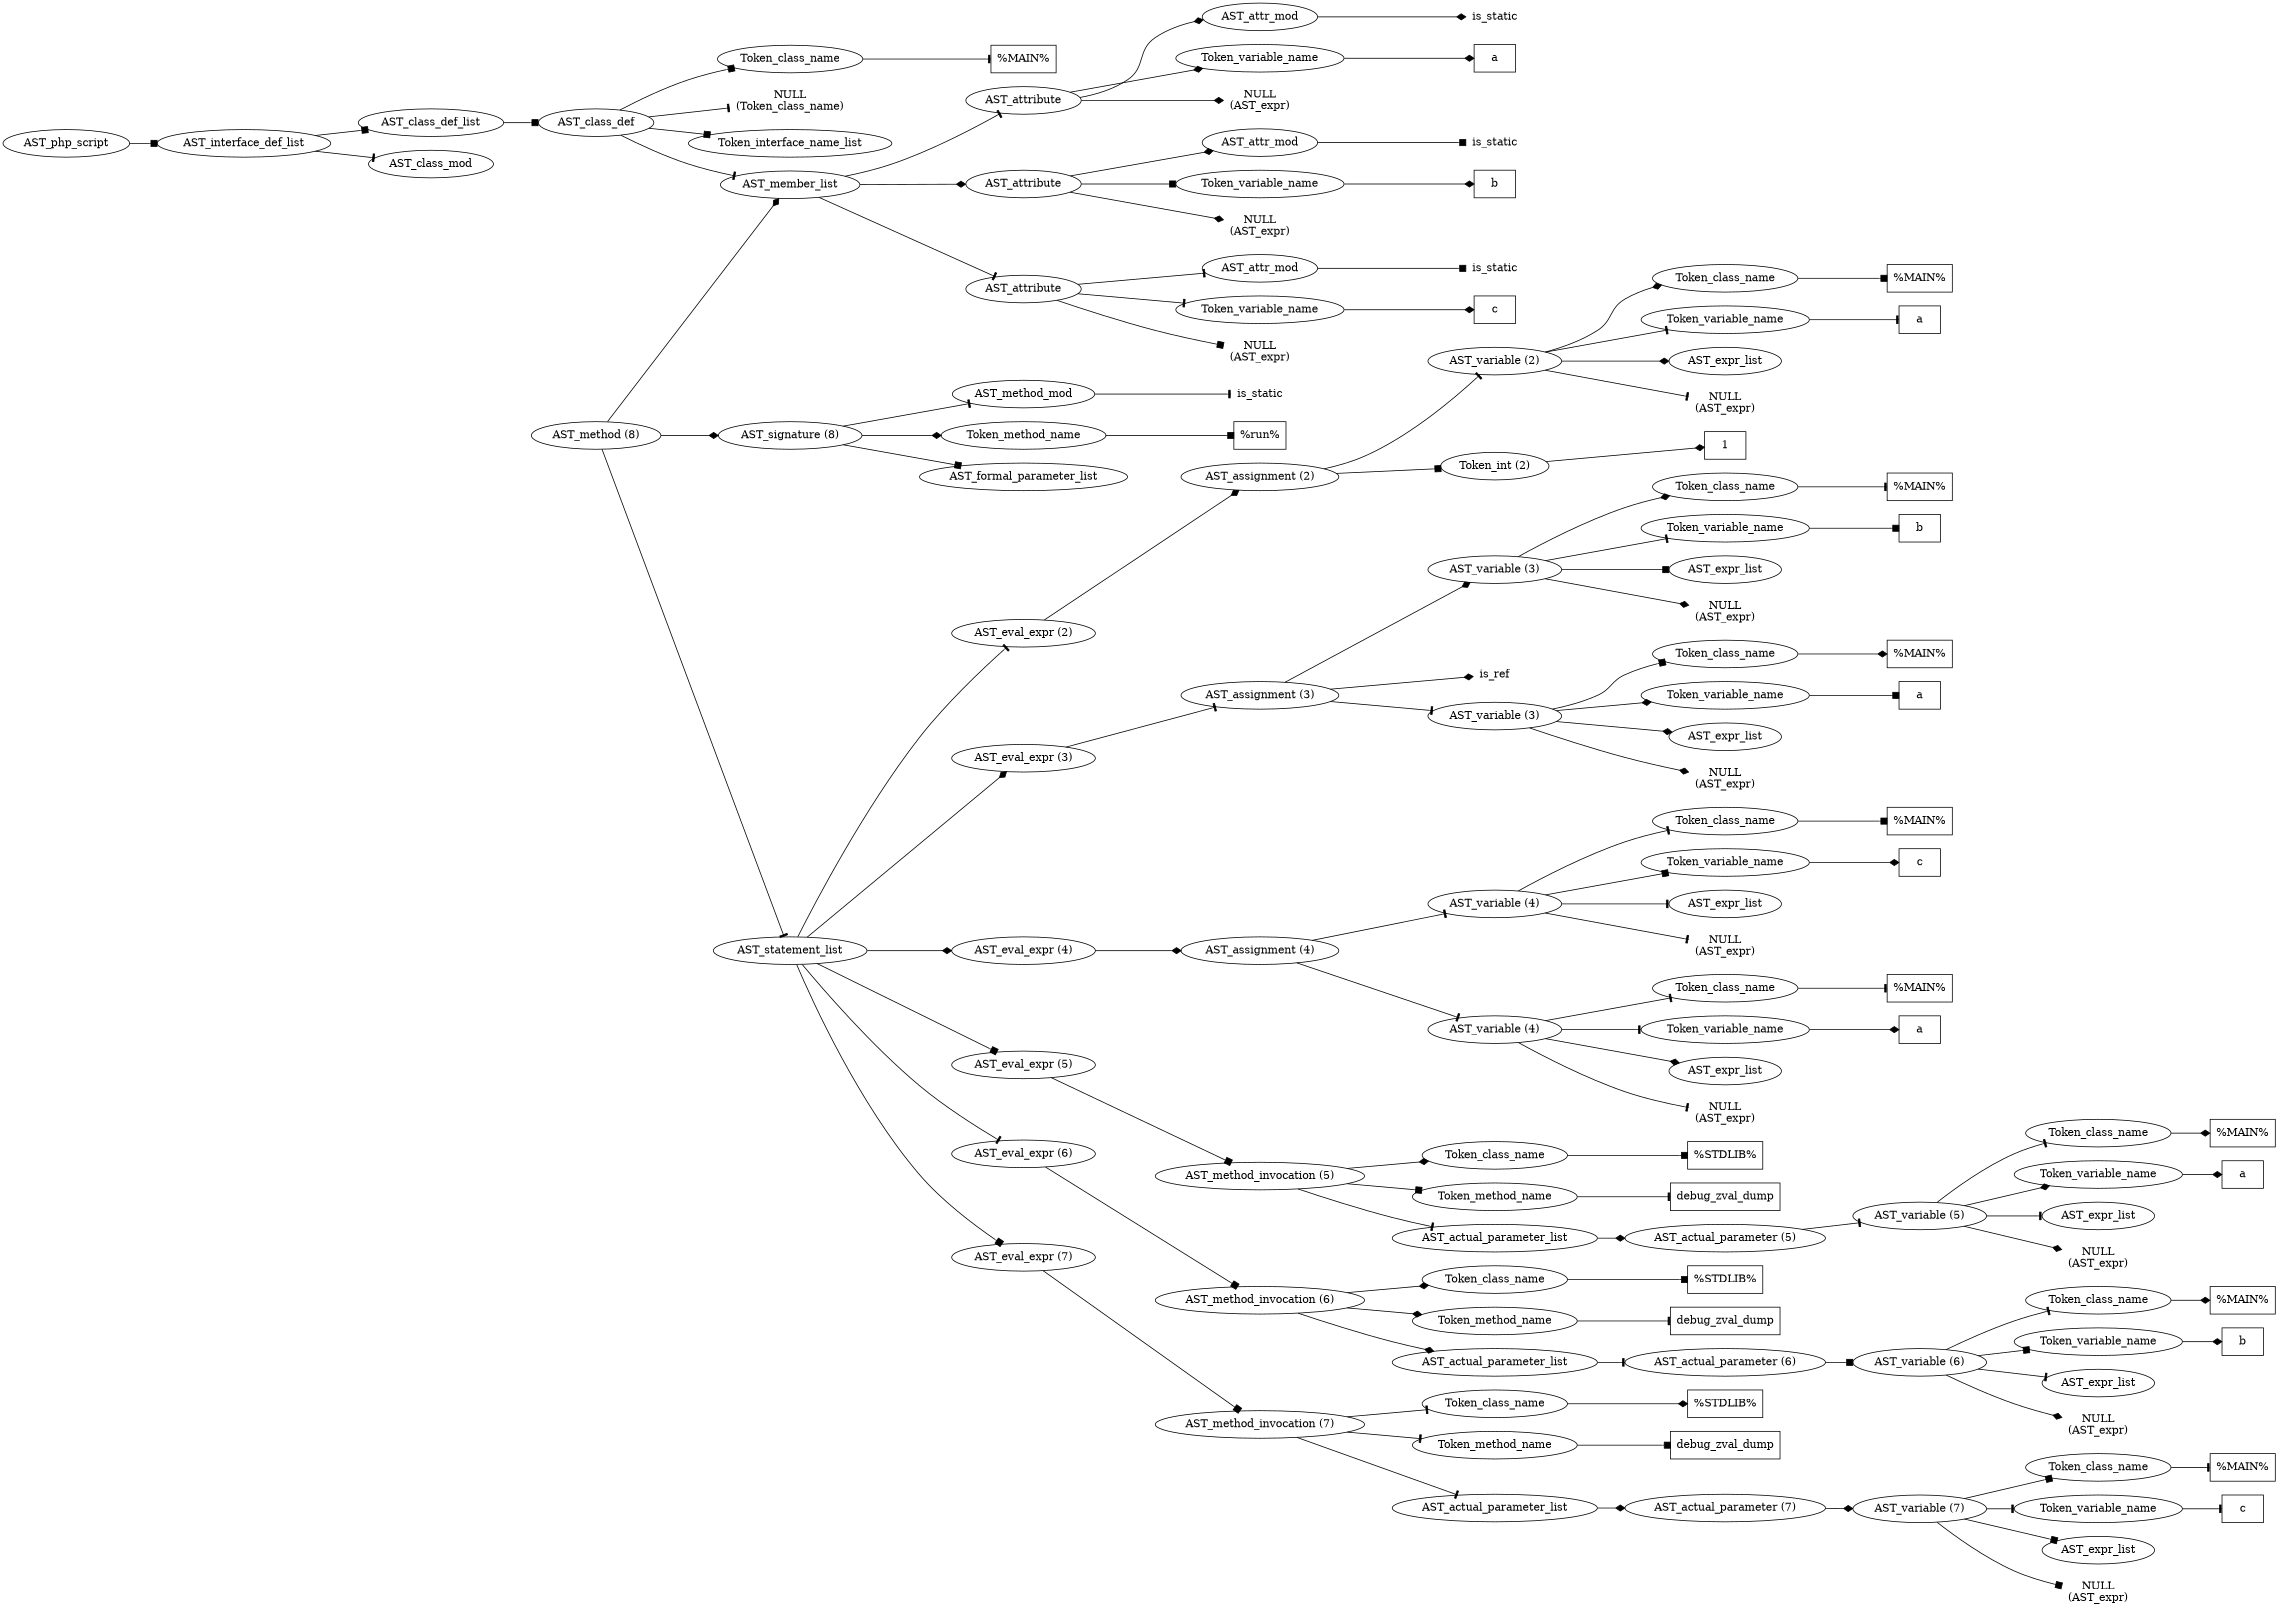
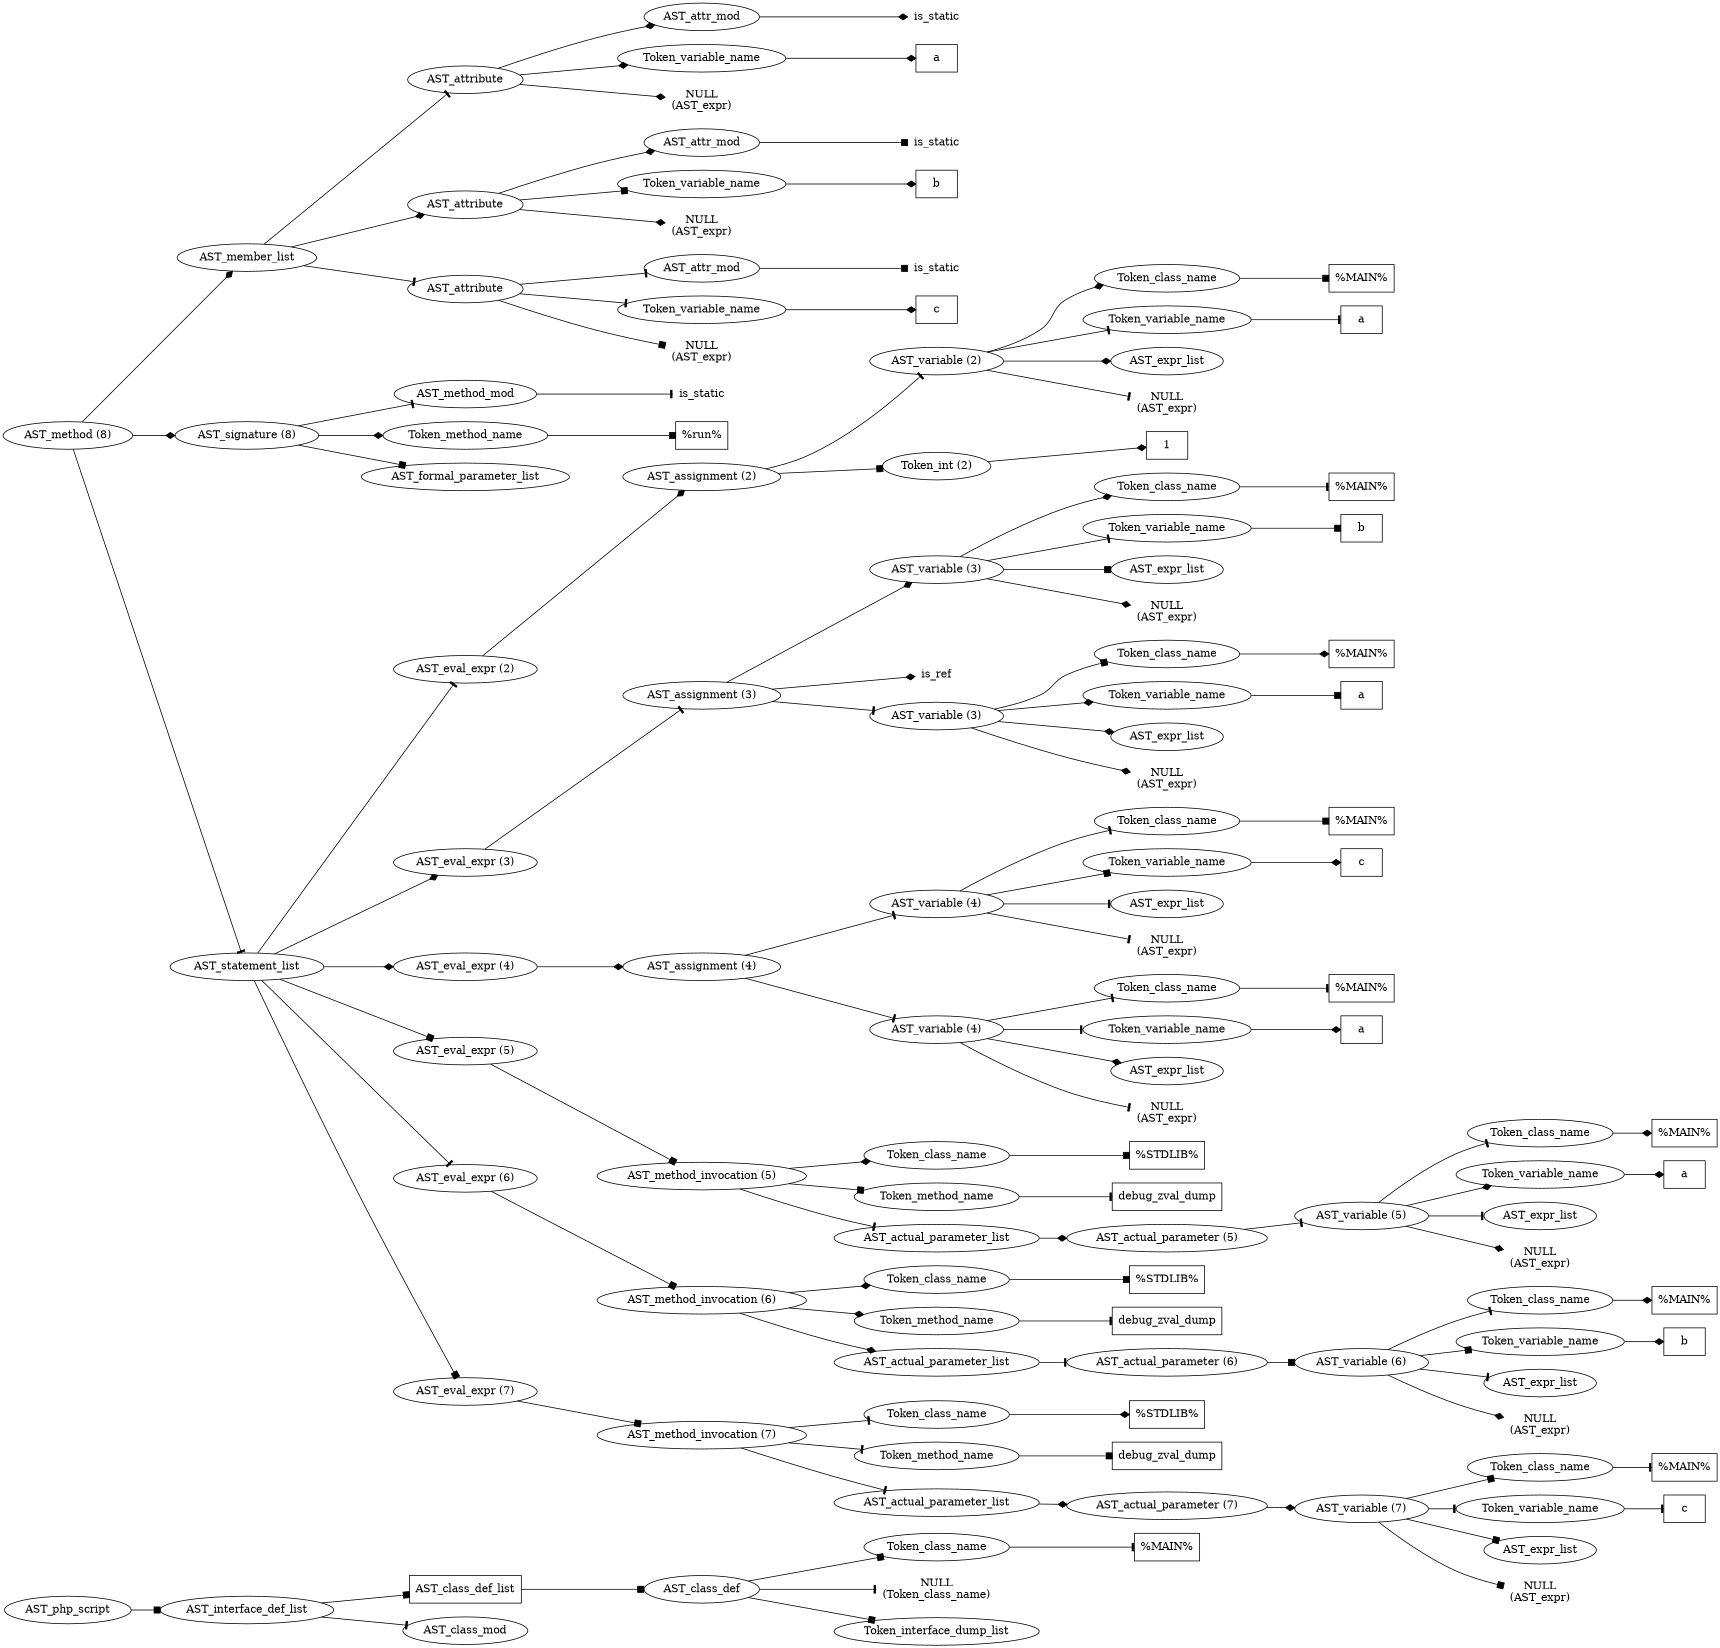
(431, 123) -> (465, 1589)
(790, 143) -> (937, 1631)
(675, 159) -> none
